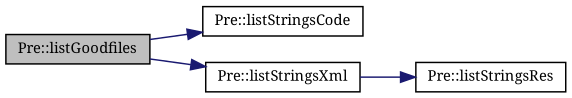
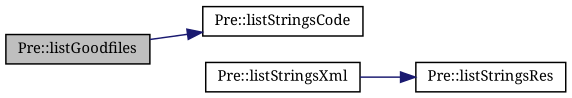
(170, 62) -> none
